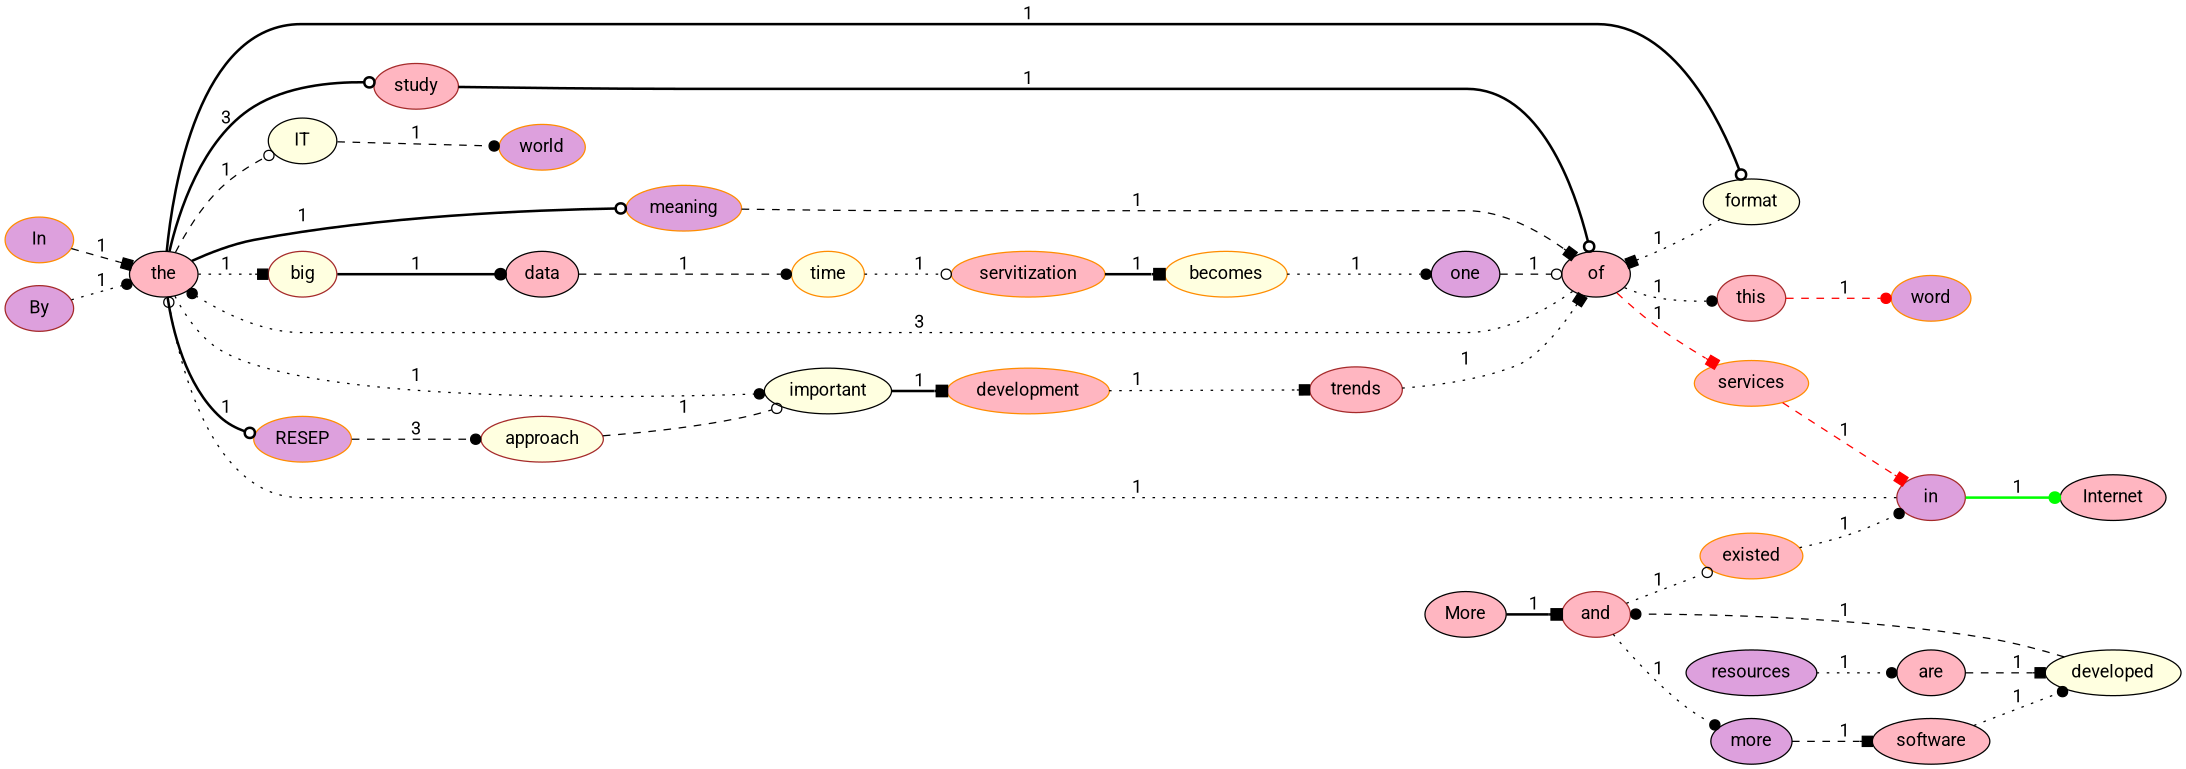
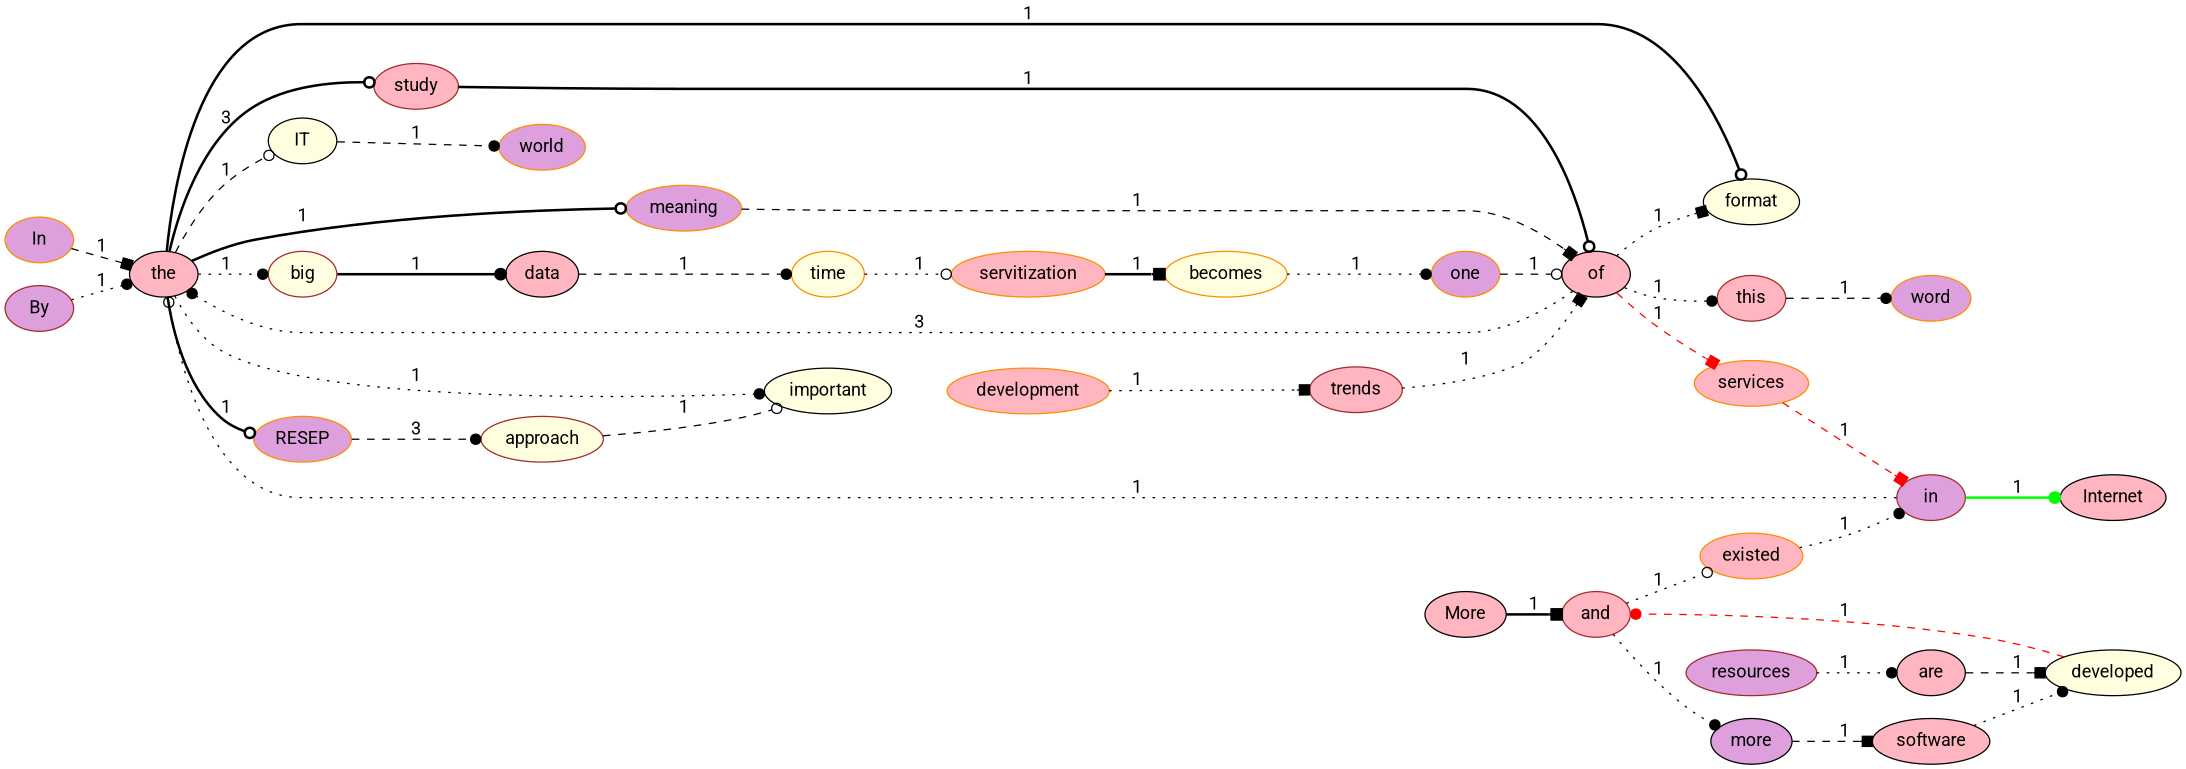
(1680, 241) -> (1653, 230)
(227, 274) -> (227, 274)
(1466, 274) -> (1466, 274)
(1833, 298) -> (1833, 298)
(913, 391) -> none
(1854, 622) -> (1854, 622)
(1751, 673) -> (1751, 673)
